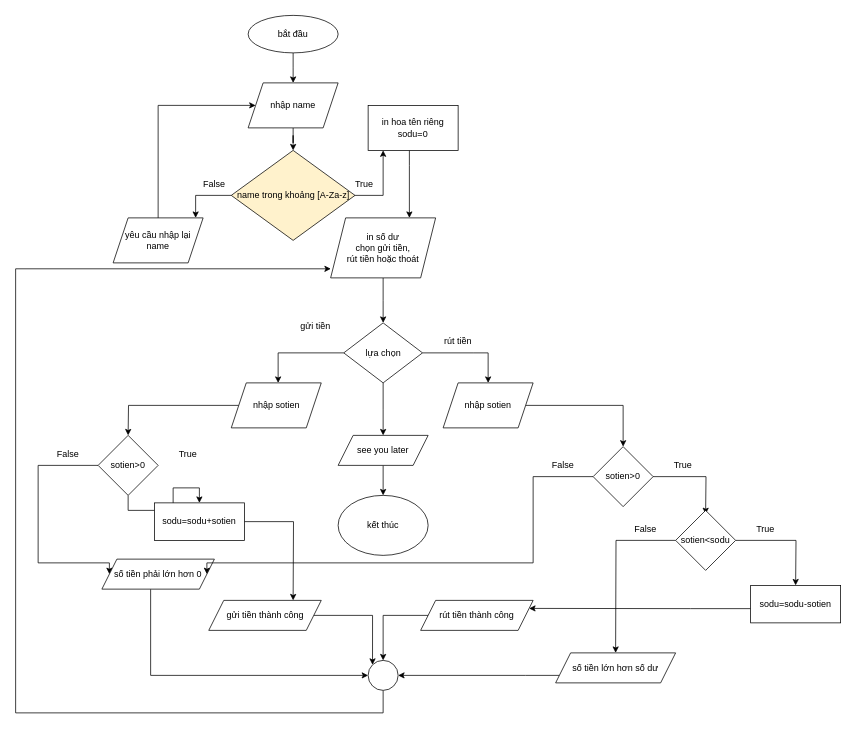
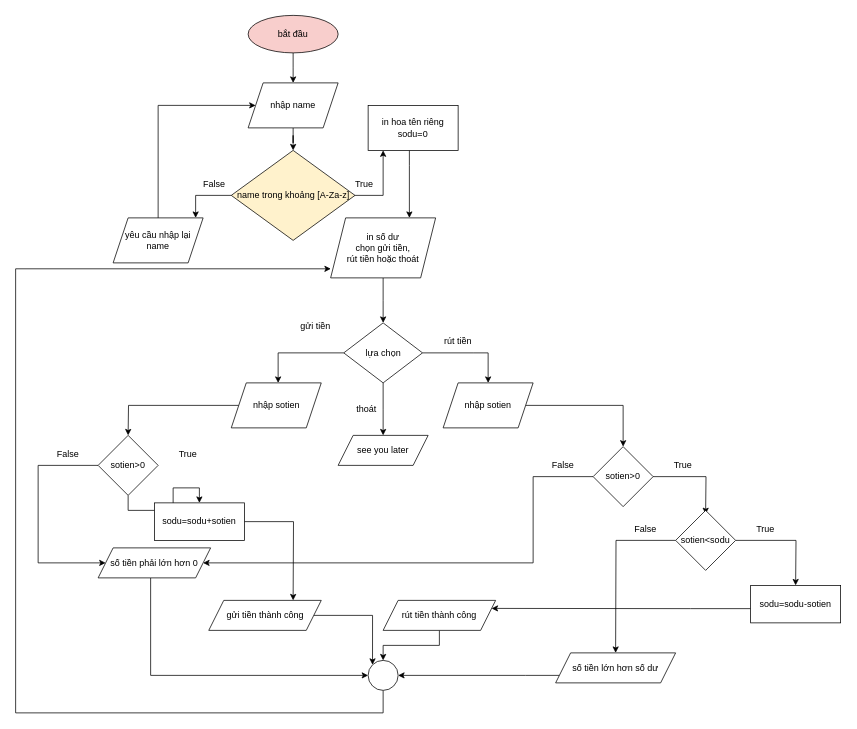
(293, 34) -> (293, 34)
none -> (366, 409)
(383, 489) -> none
(383, 525) -> none
(158, 574) -> (154, 563)
(477, 615) -> (439, 615)
